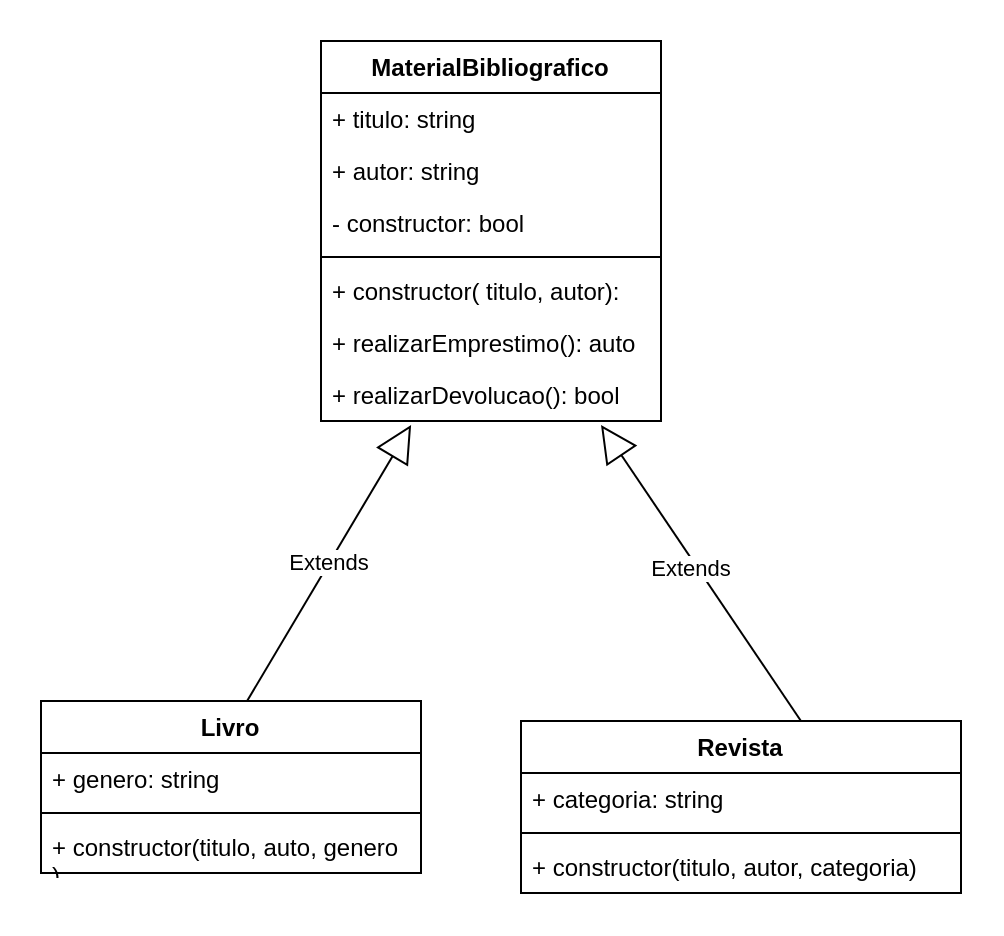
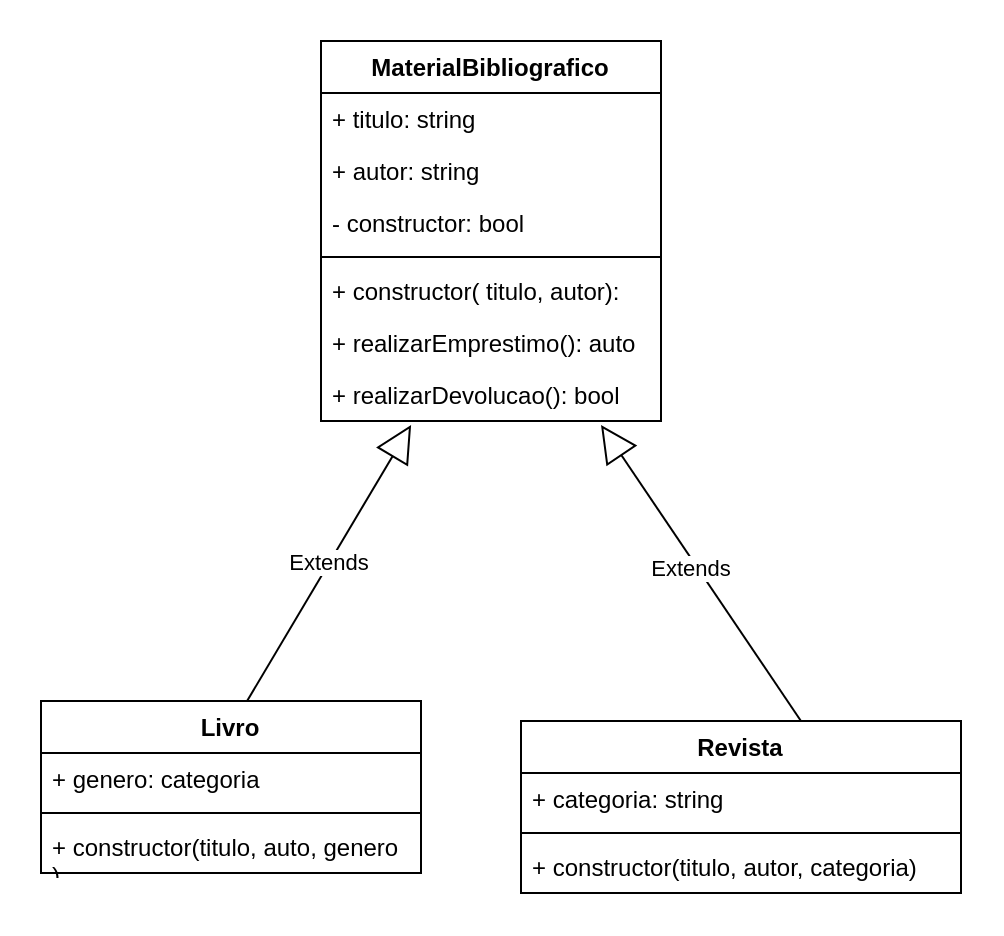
(148, 781) -> (168, 781)
